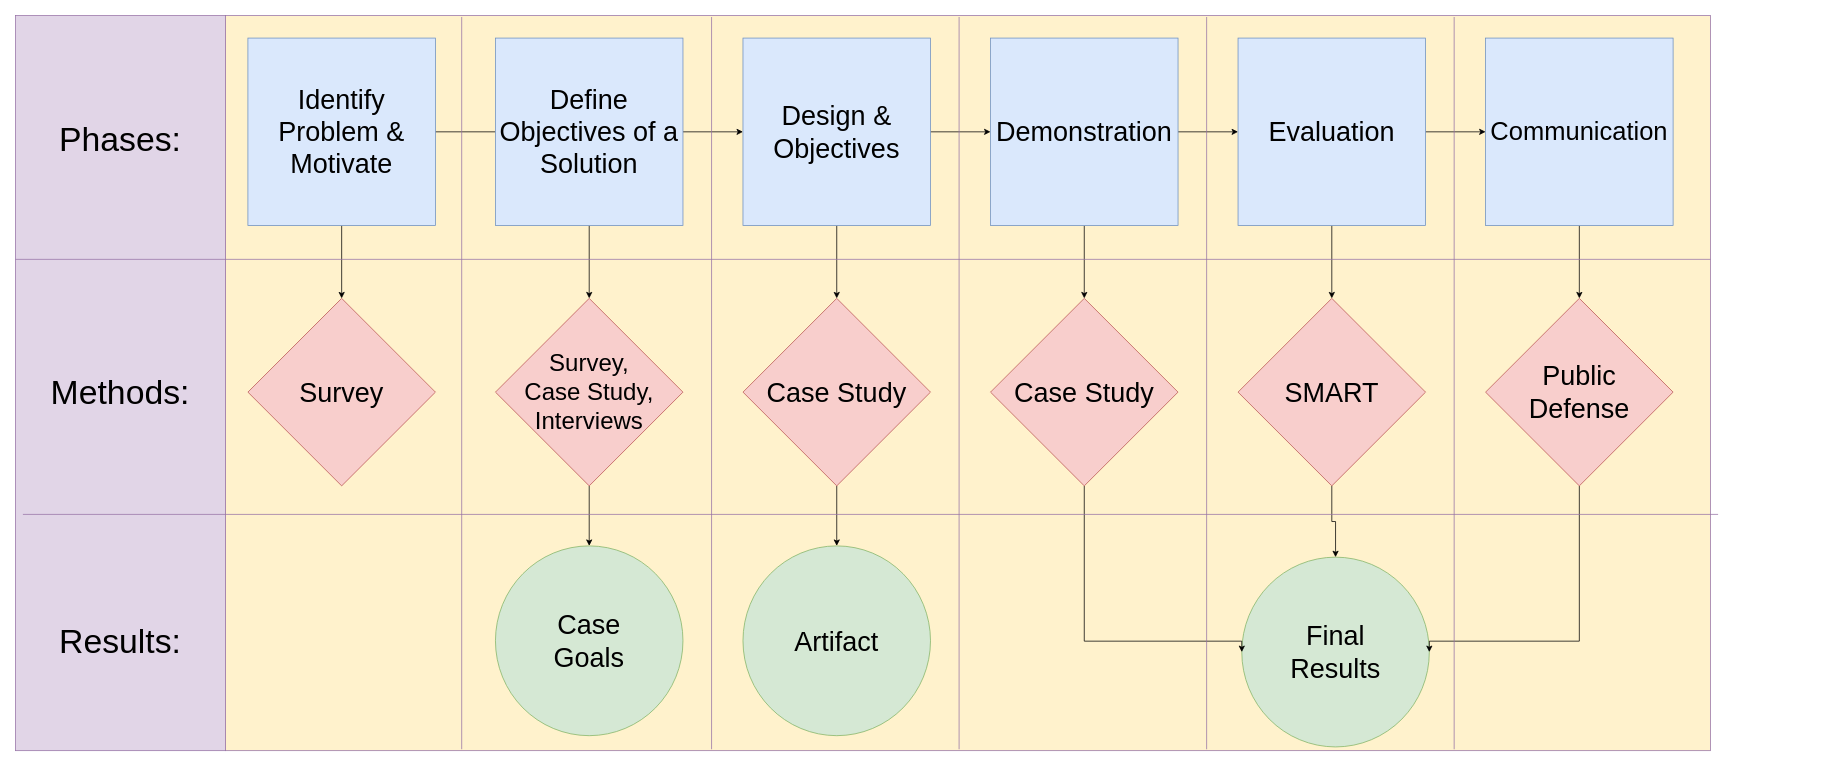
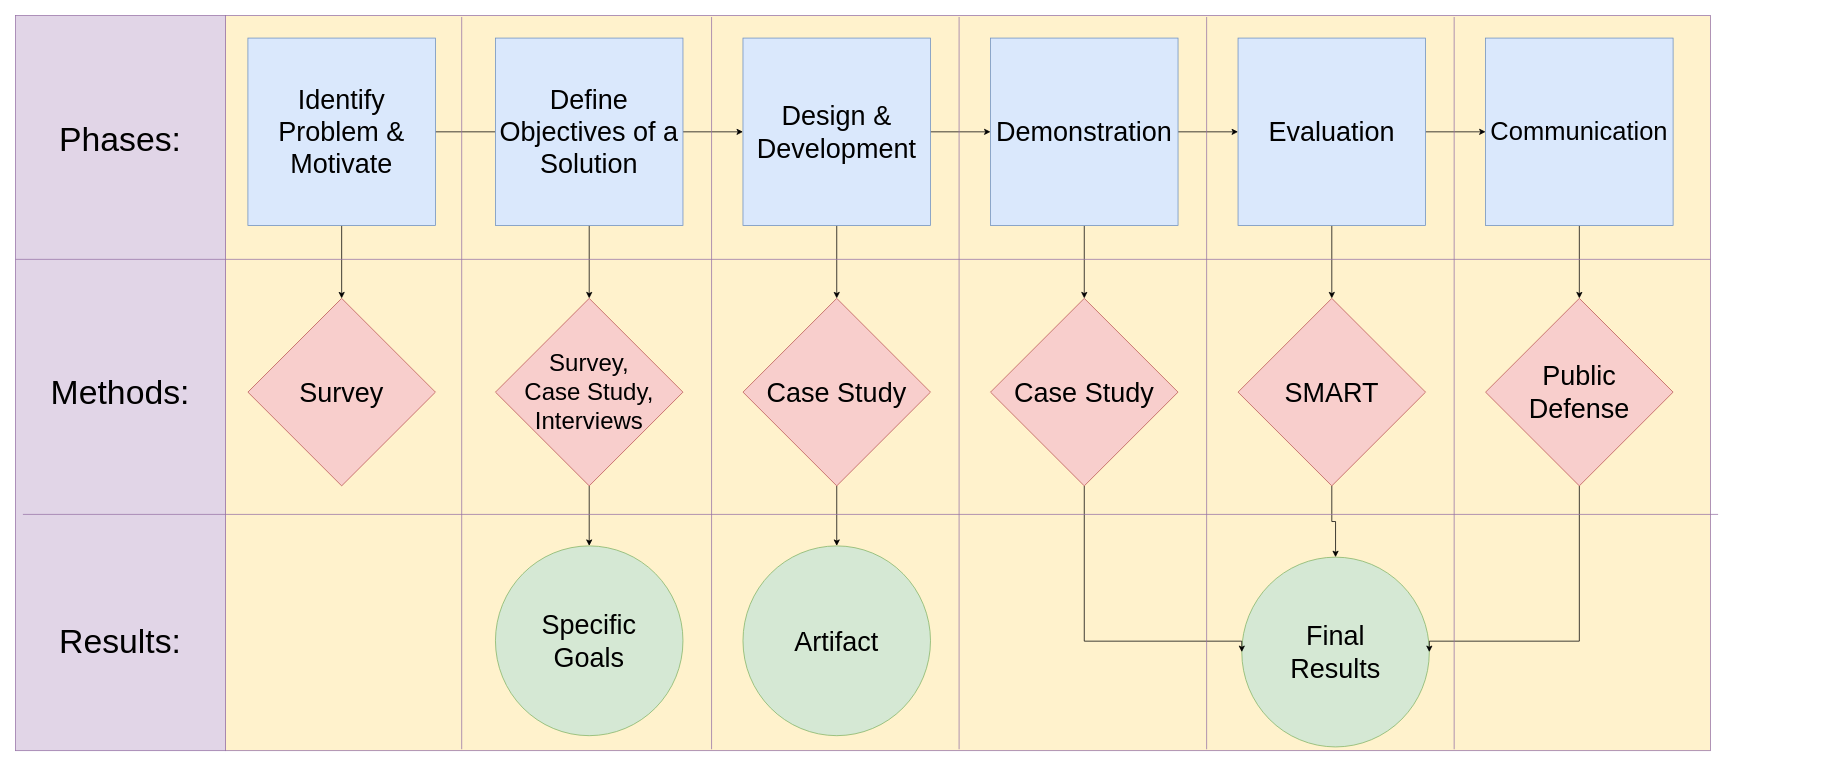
(837, 132) -> (837, 132)
(589, 641) -> (589, 641)
